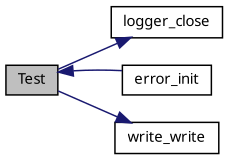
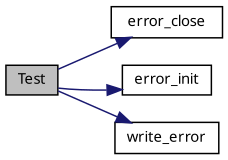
(167, 22) -> (167, 22)
(98, 70) -> (82, 90)
(167, 138) -> (167, 138)
